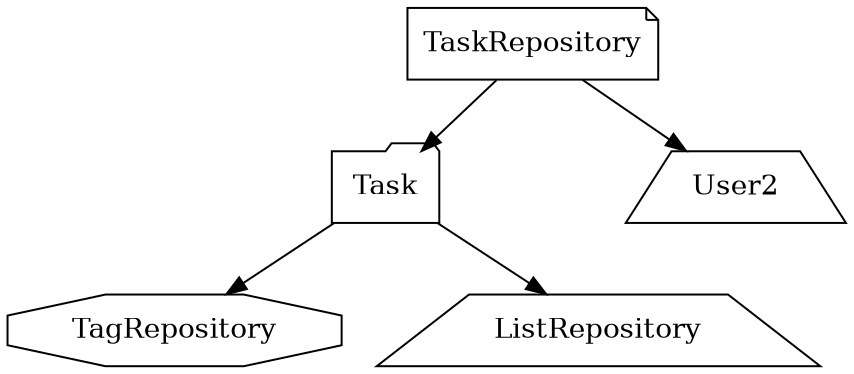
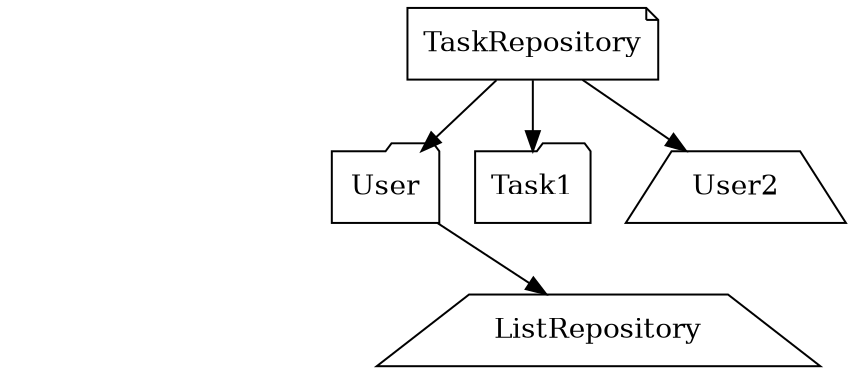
(386, 187) -> (386, 187)
none -> (533, 187)
(175, 330) -> none
